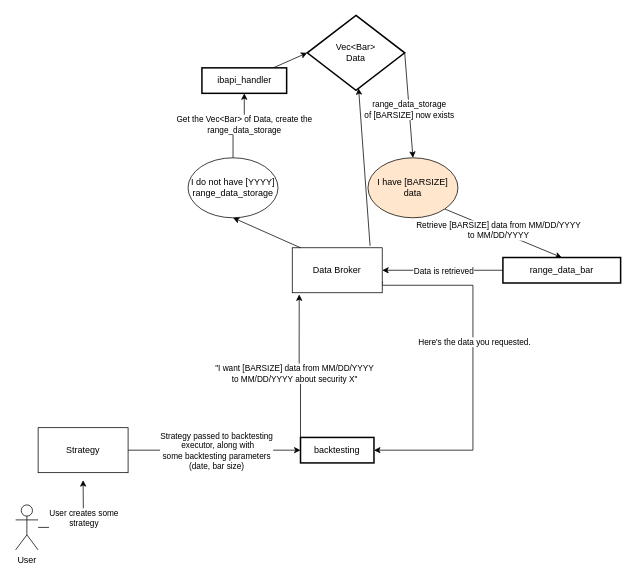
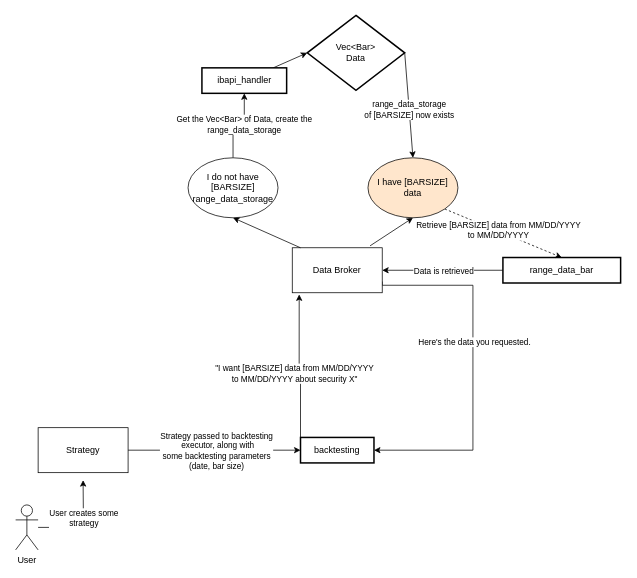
(364, 170) -> (389, 233)
(233, 188) -> (233, 188)
(539, 248) -> (539, 248)
